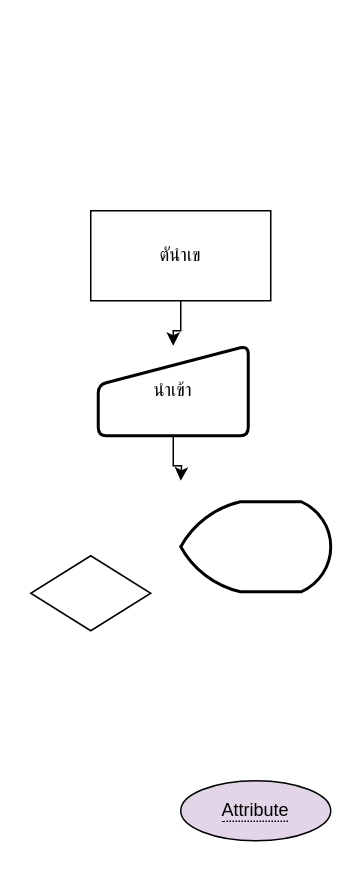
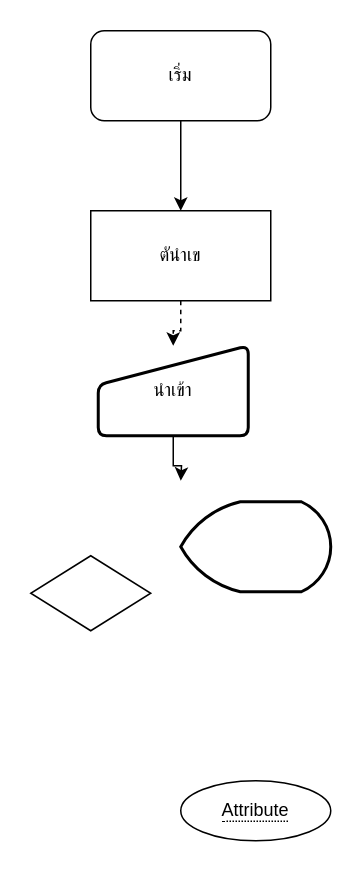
none -> (181, 76)
none -> (181, 161)
(181, 323) -> (181, 323)
(256, 811) -> (256, 811)
